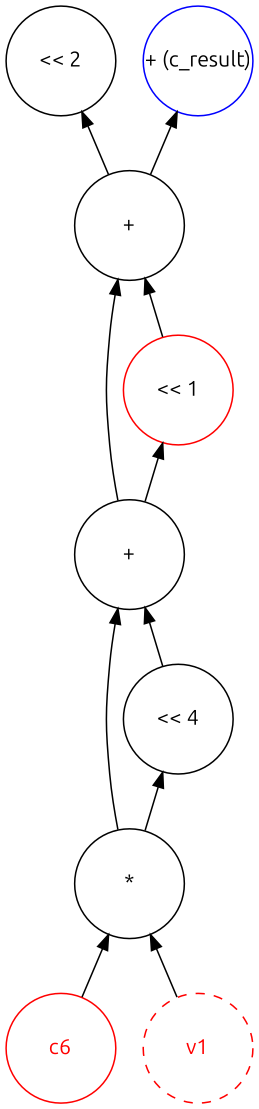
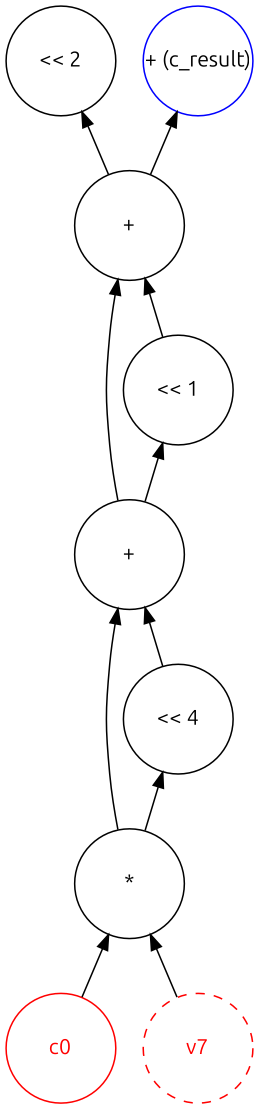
(178, 390) -> (178, 390)
(61, 1048) -> (61, 1048)
(198, 1048) -> (198, 1048)
